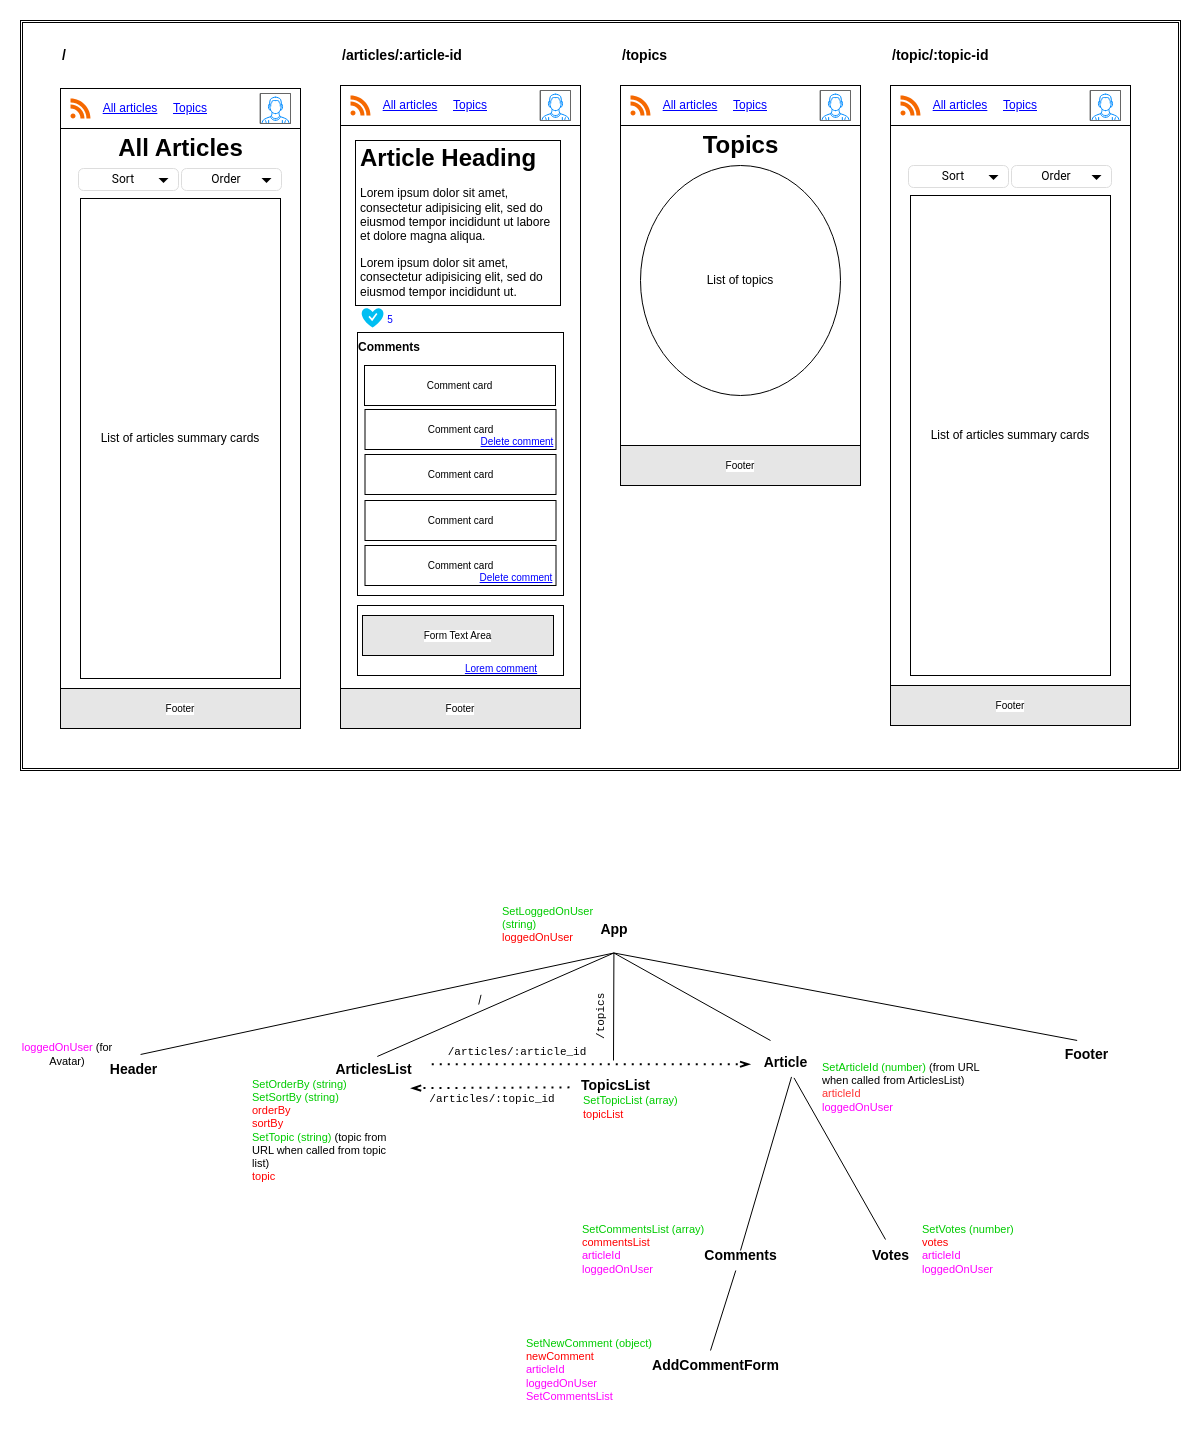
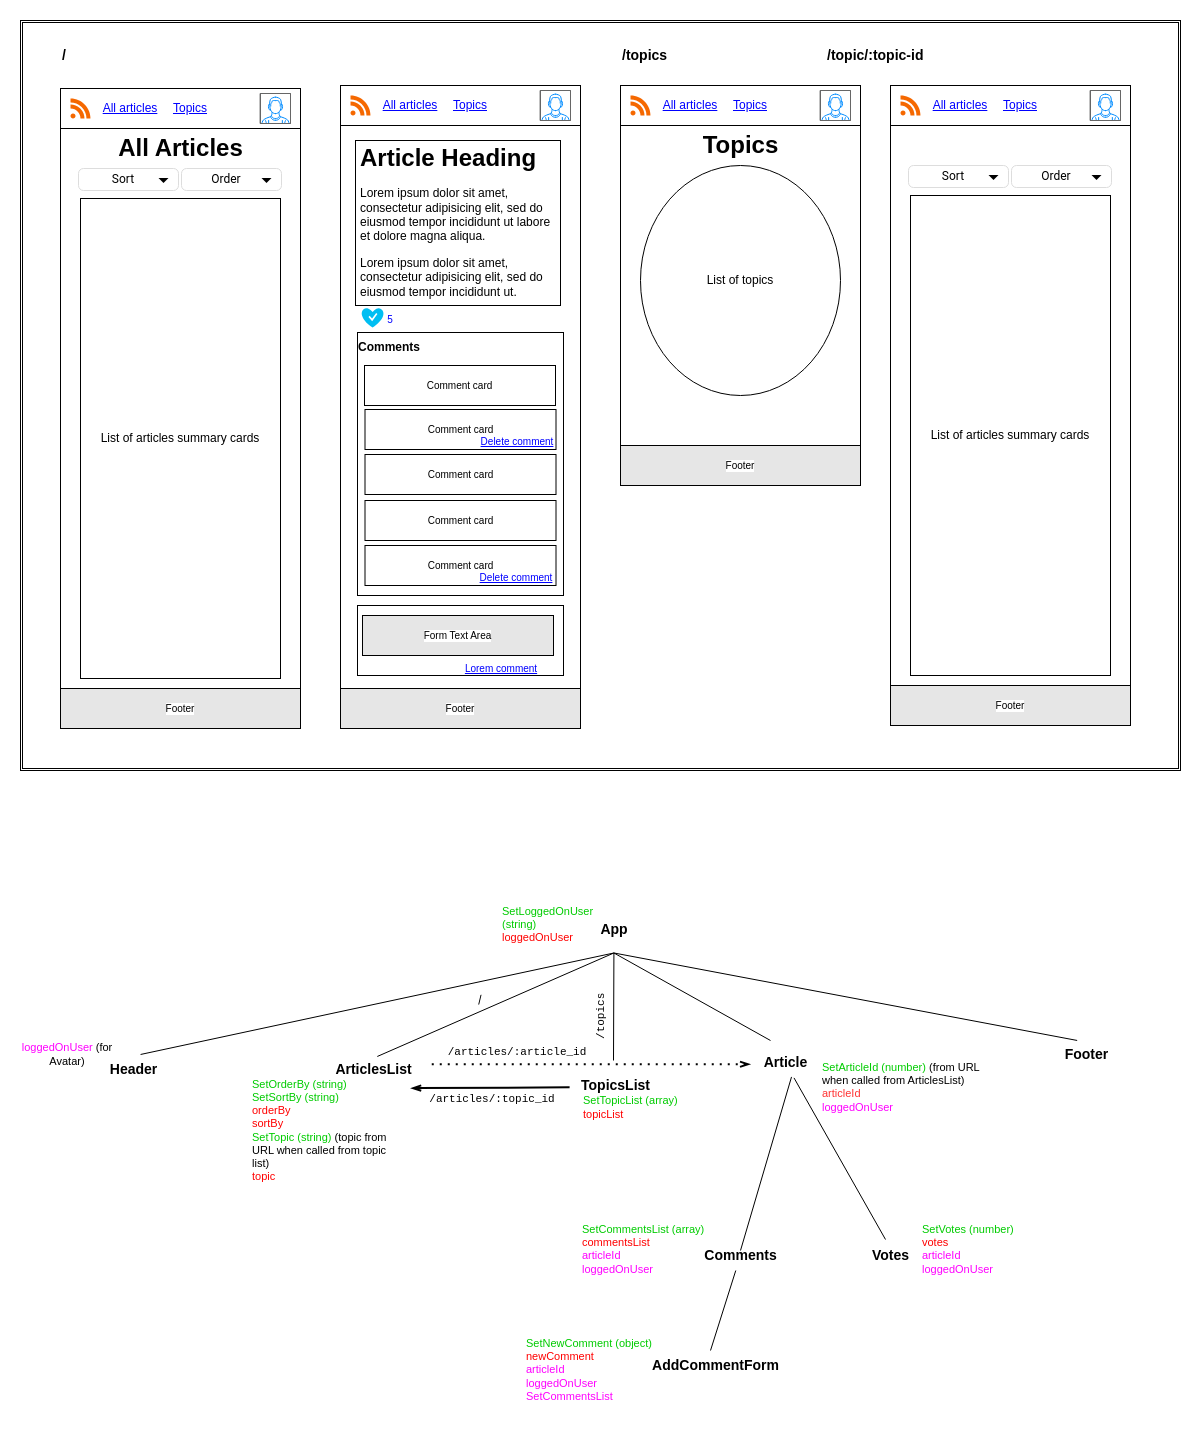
(416, 56) -> none
(946, 56) -> (881, 56)
(492, 1088) -> (492, 1088)
